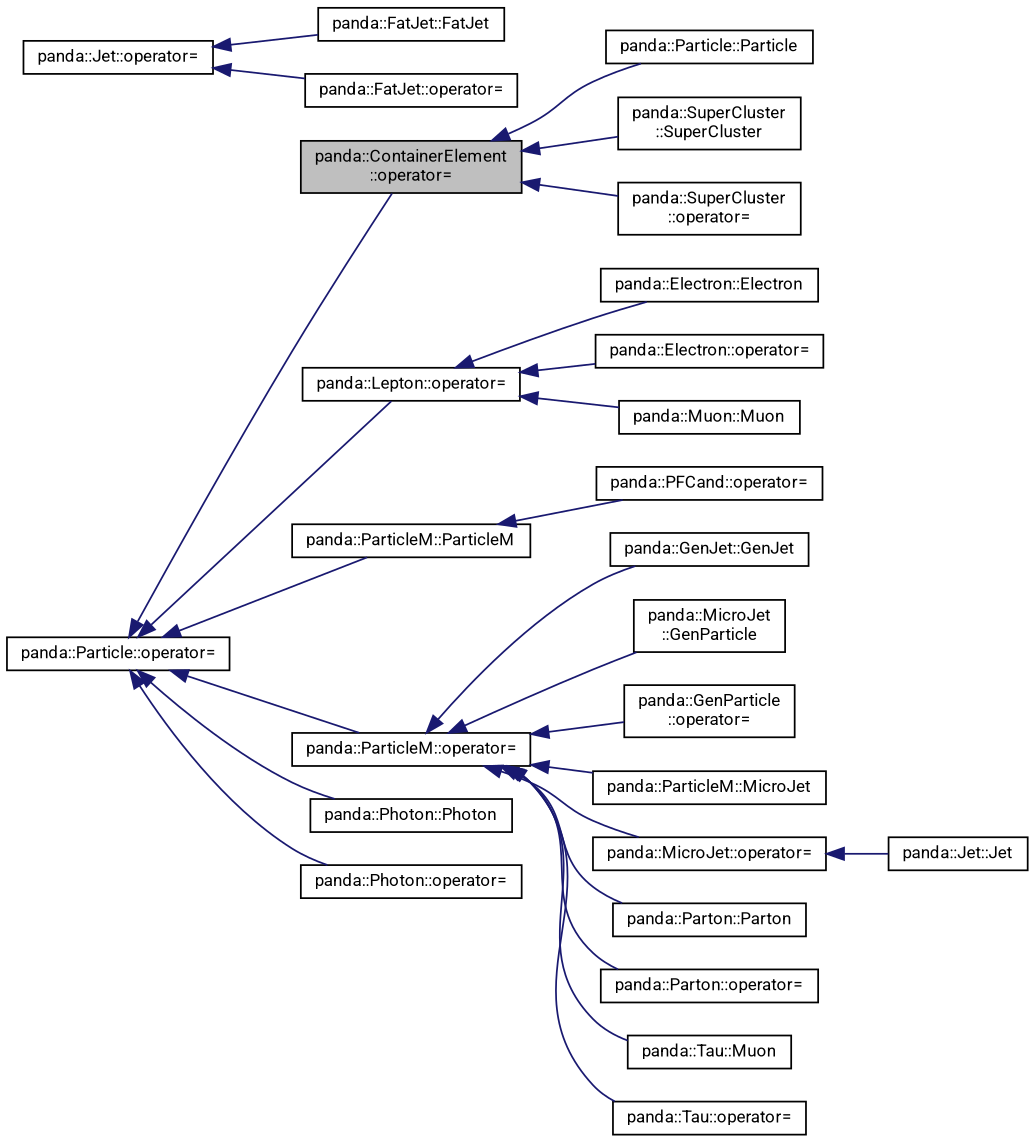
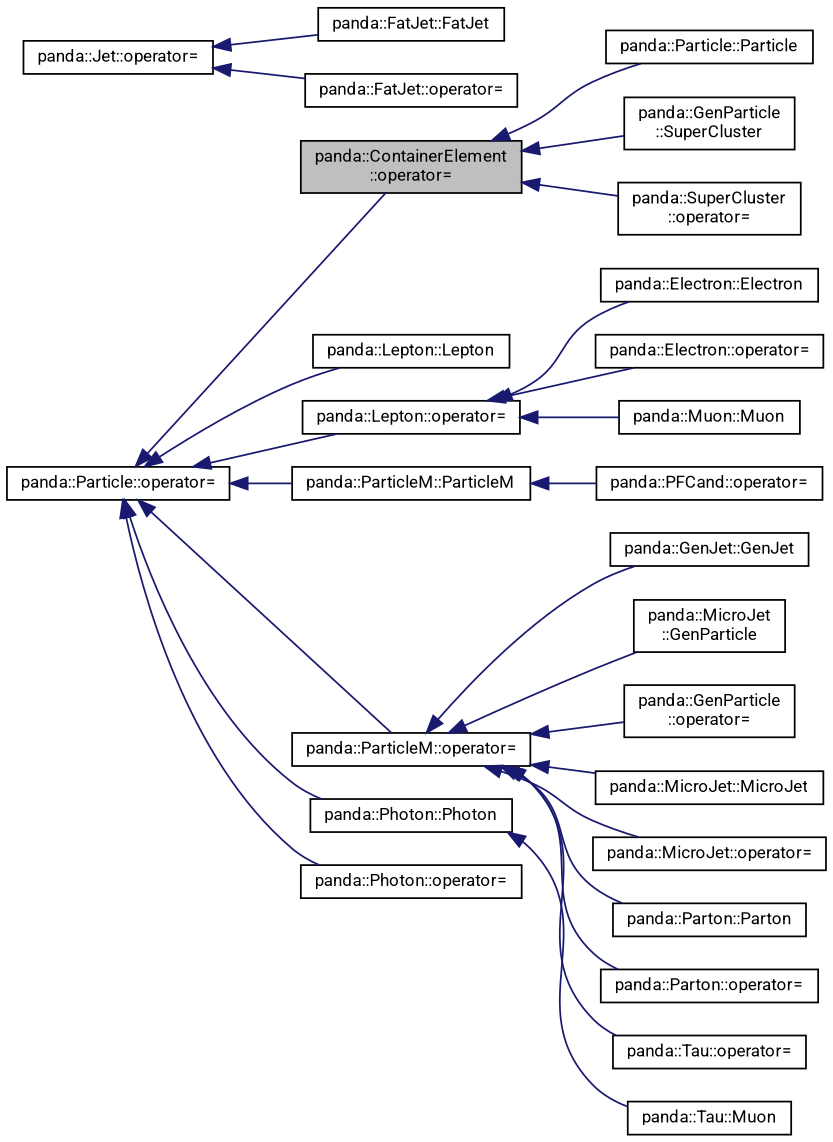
(709, 123) -> (709, 123)
none -> (411, 351)
(709, 788) -> (709, 788)
(958, 854) -> none
(570, 983) -> (560, 990)
